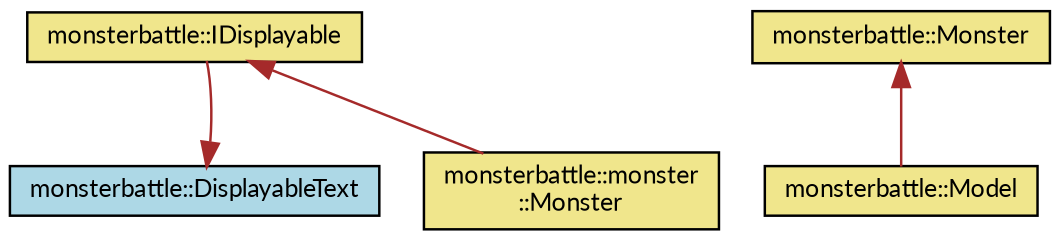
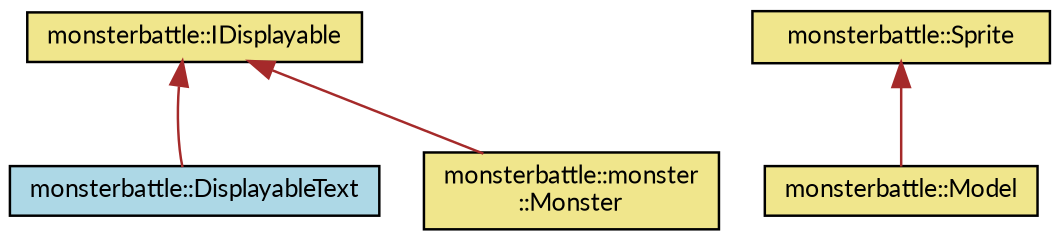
(901, 37) -> (901, 37)
(211, 101) -> (178, 127)
